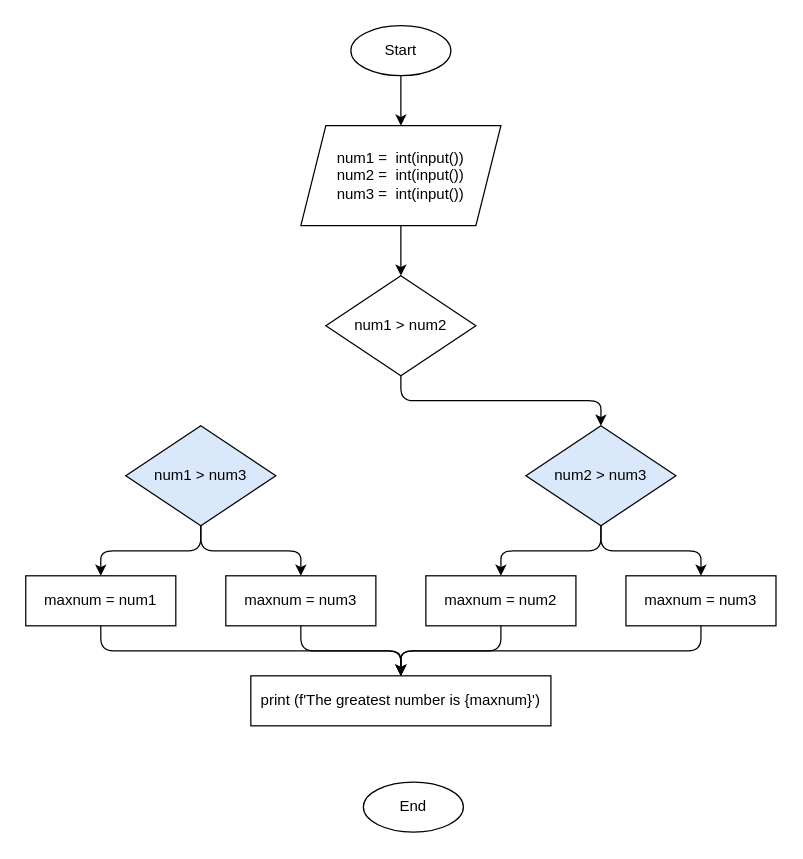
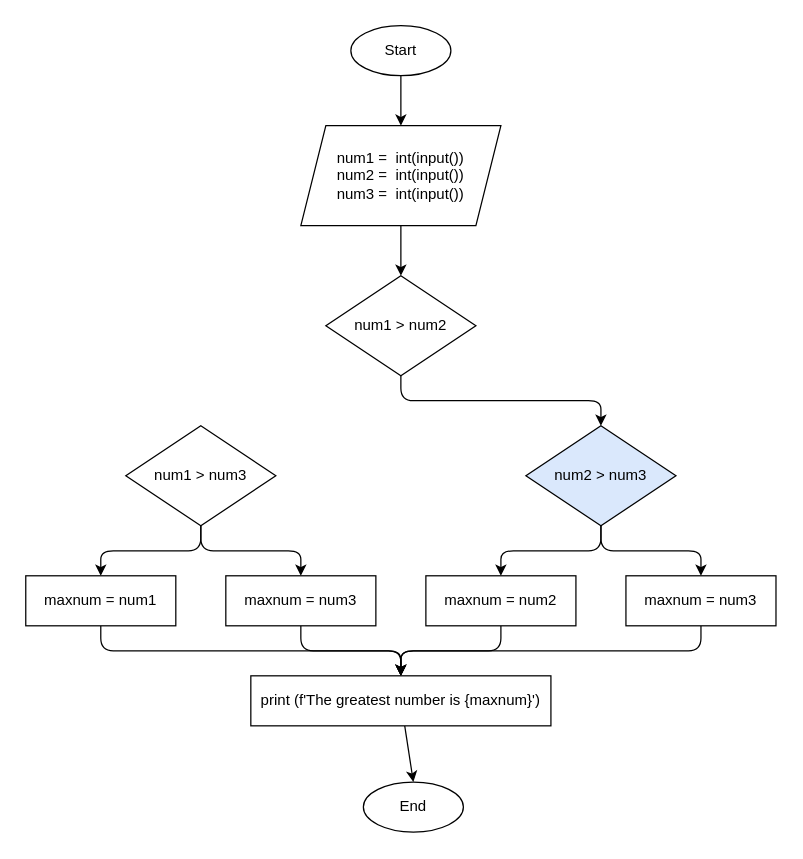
(201, 476) -> (201, 476)
none -> (408, 750)
